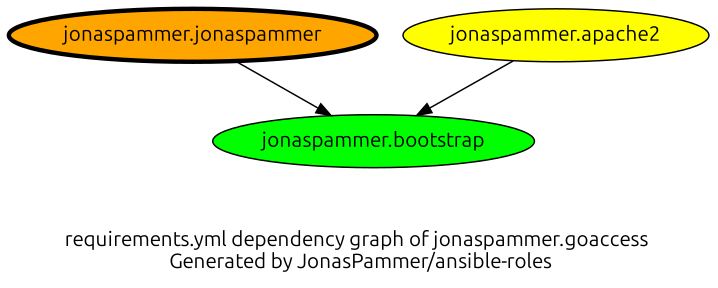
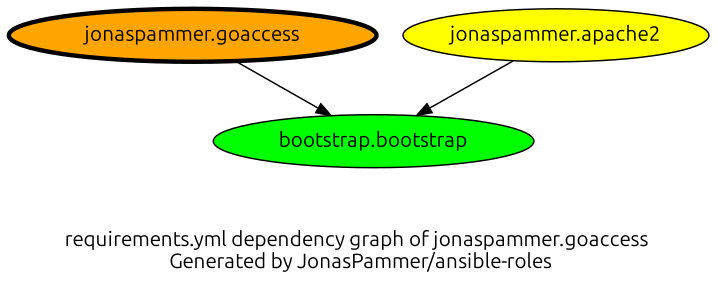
(193, 35) -> (193, 35)
(374, 141) -> (374, 141)
